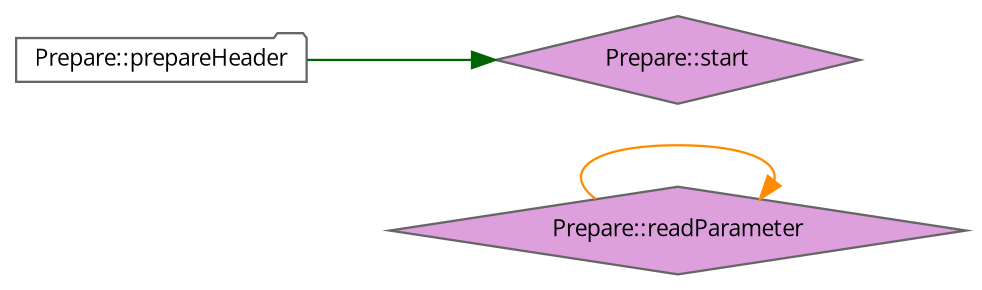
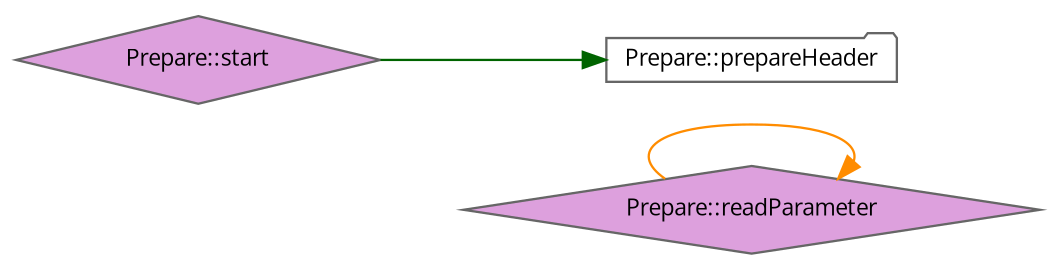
(389, 60) -> (482, 60)
